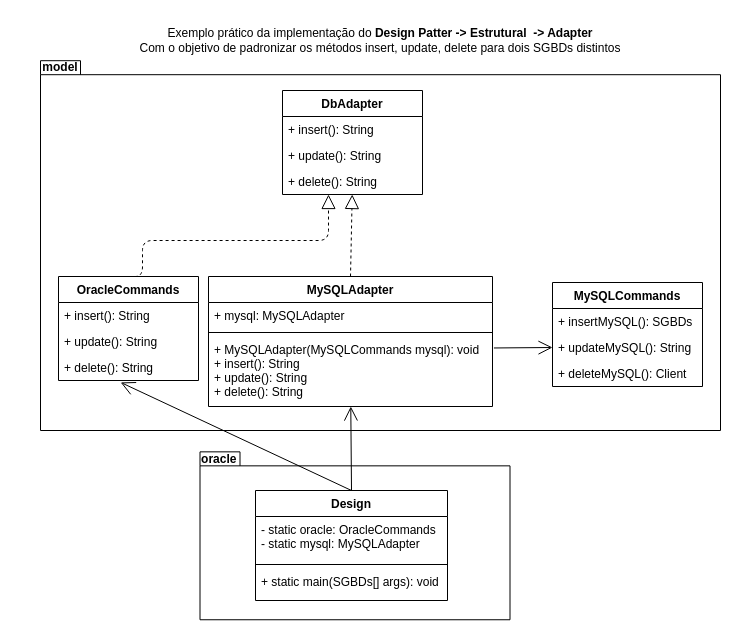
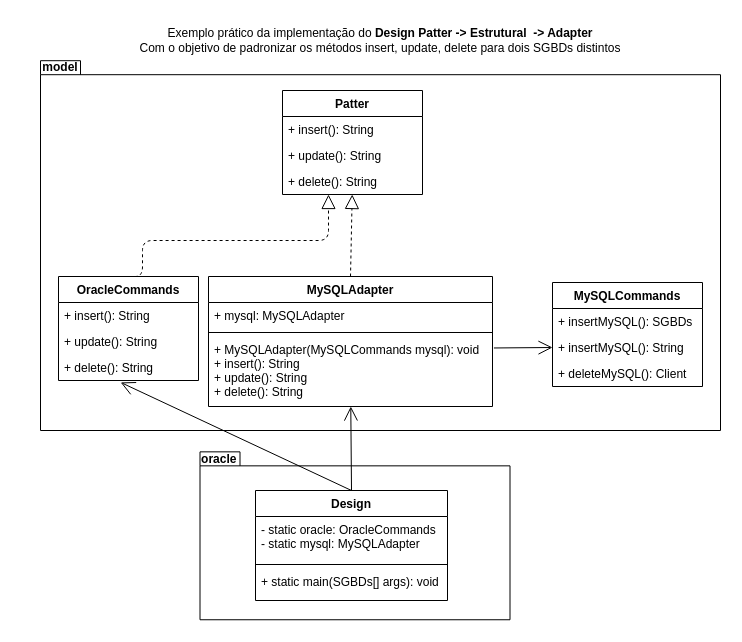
(352, 104) -> (352, 104)
(631, 348) -> (629, 348)
